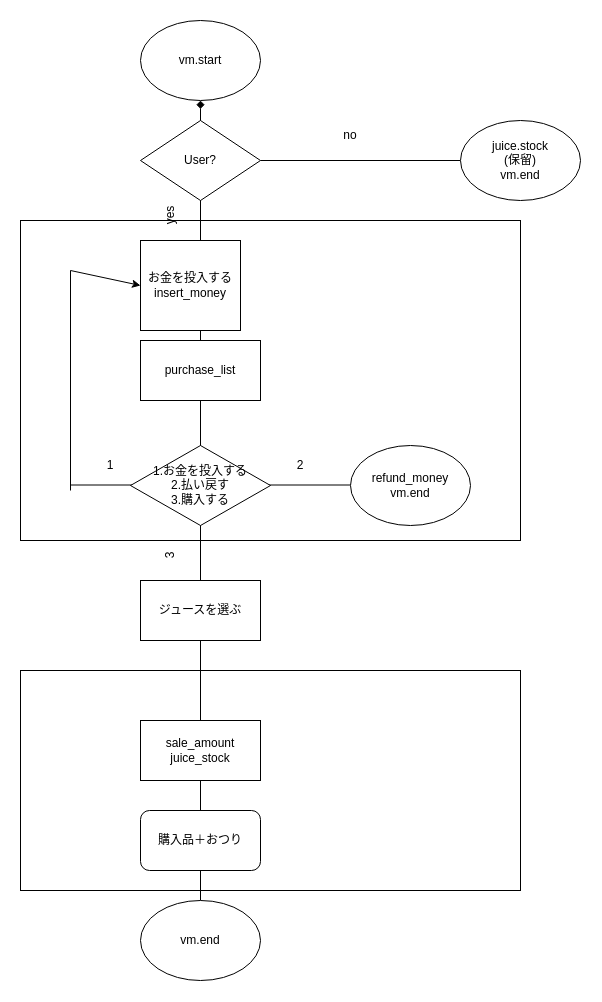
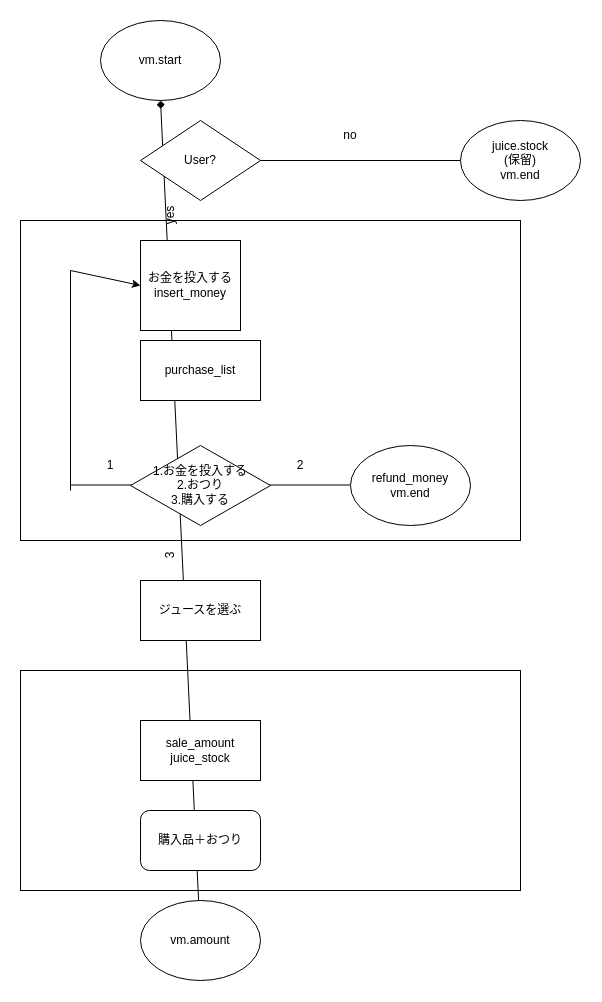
(201, 61) -> (161, 61)
(201, 486) -> (201, 486)
(201, 941) -> (201, 941)
